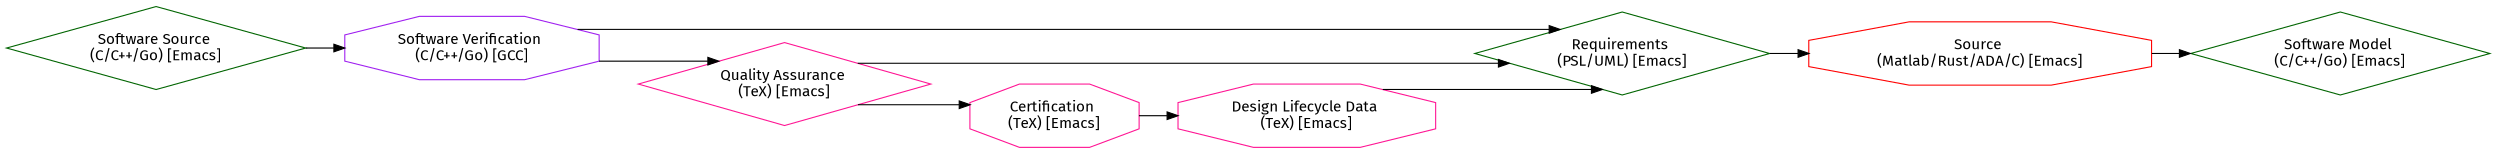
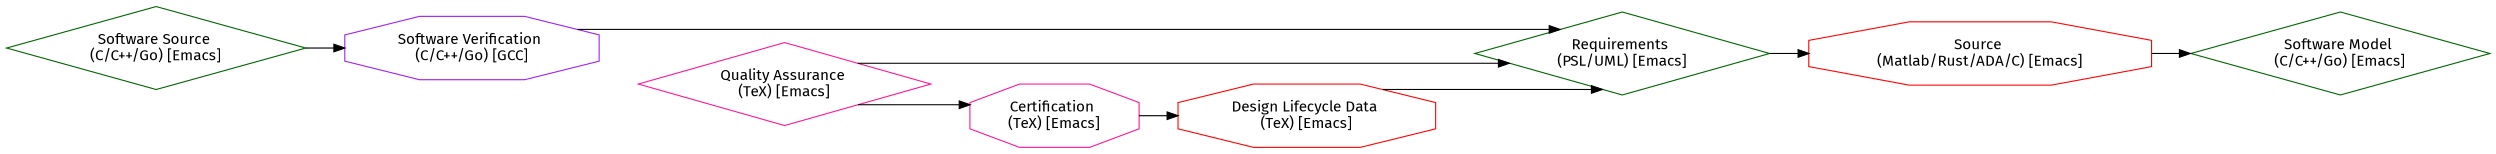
(653, 61) -> none
(1307, 116) -> (1307, 116)
